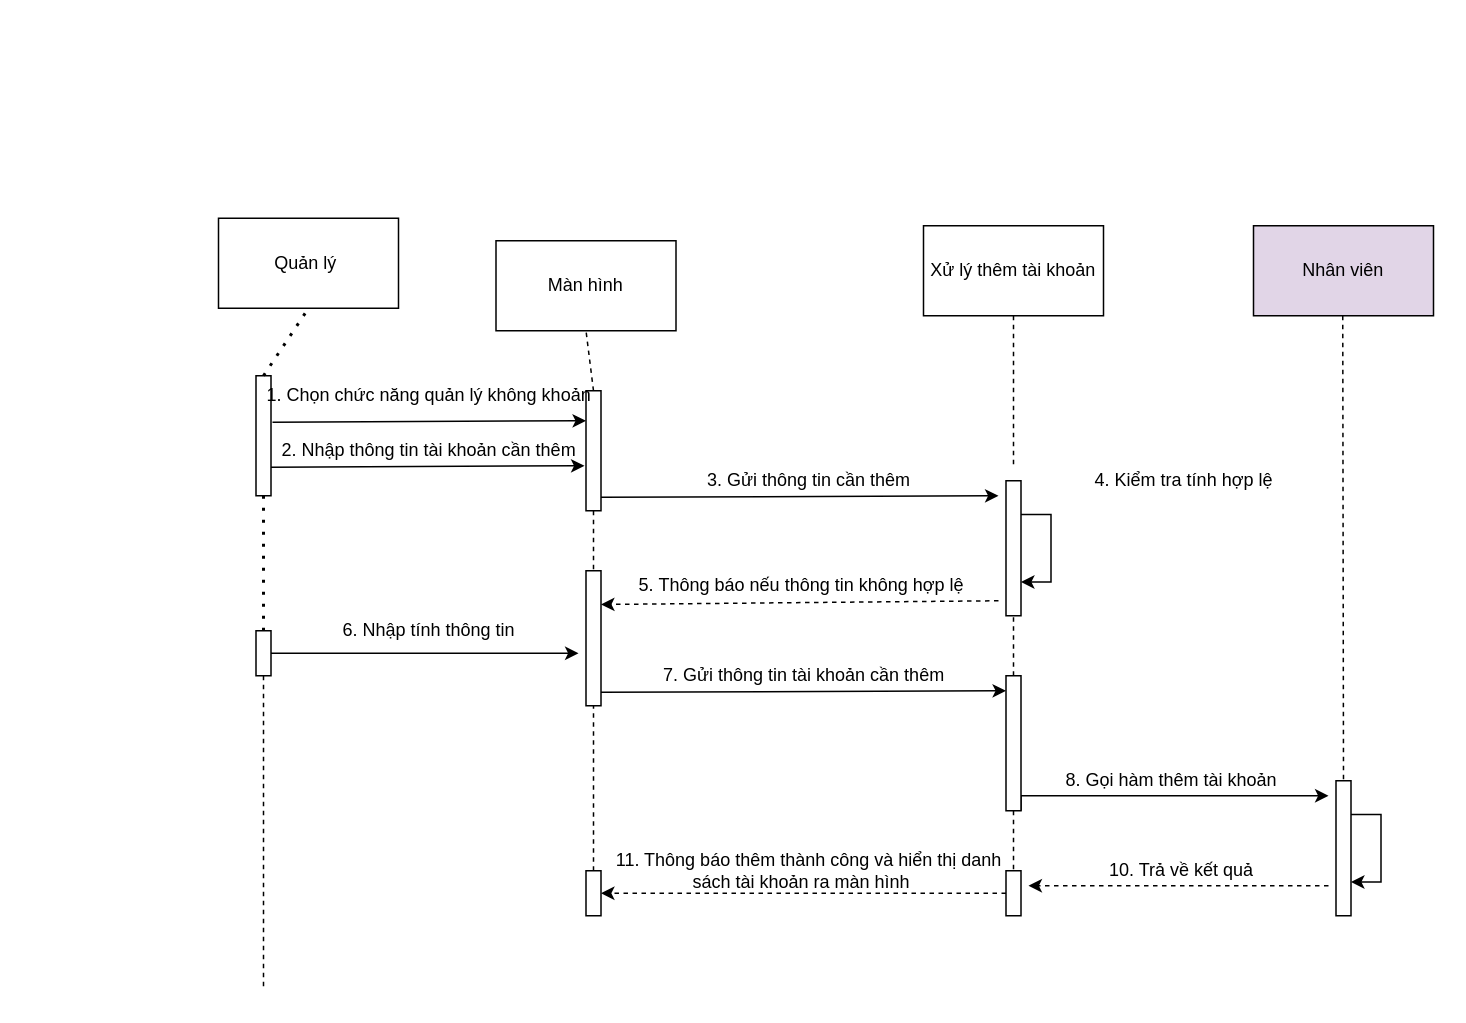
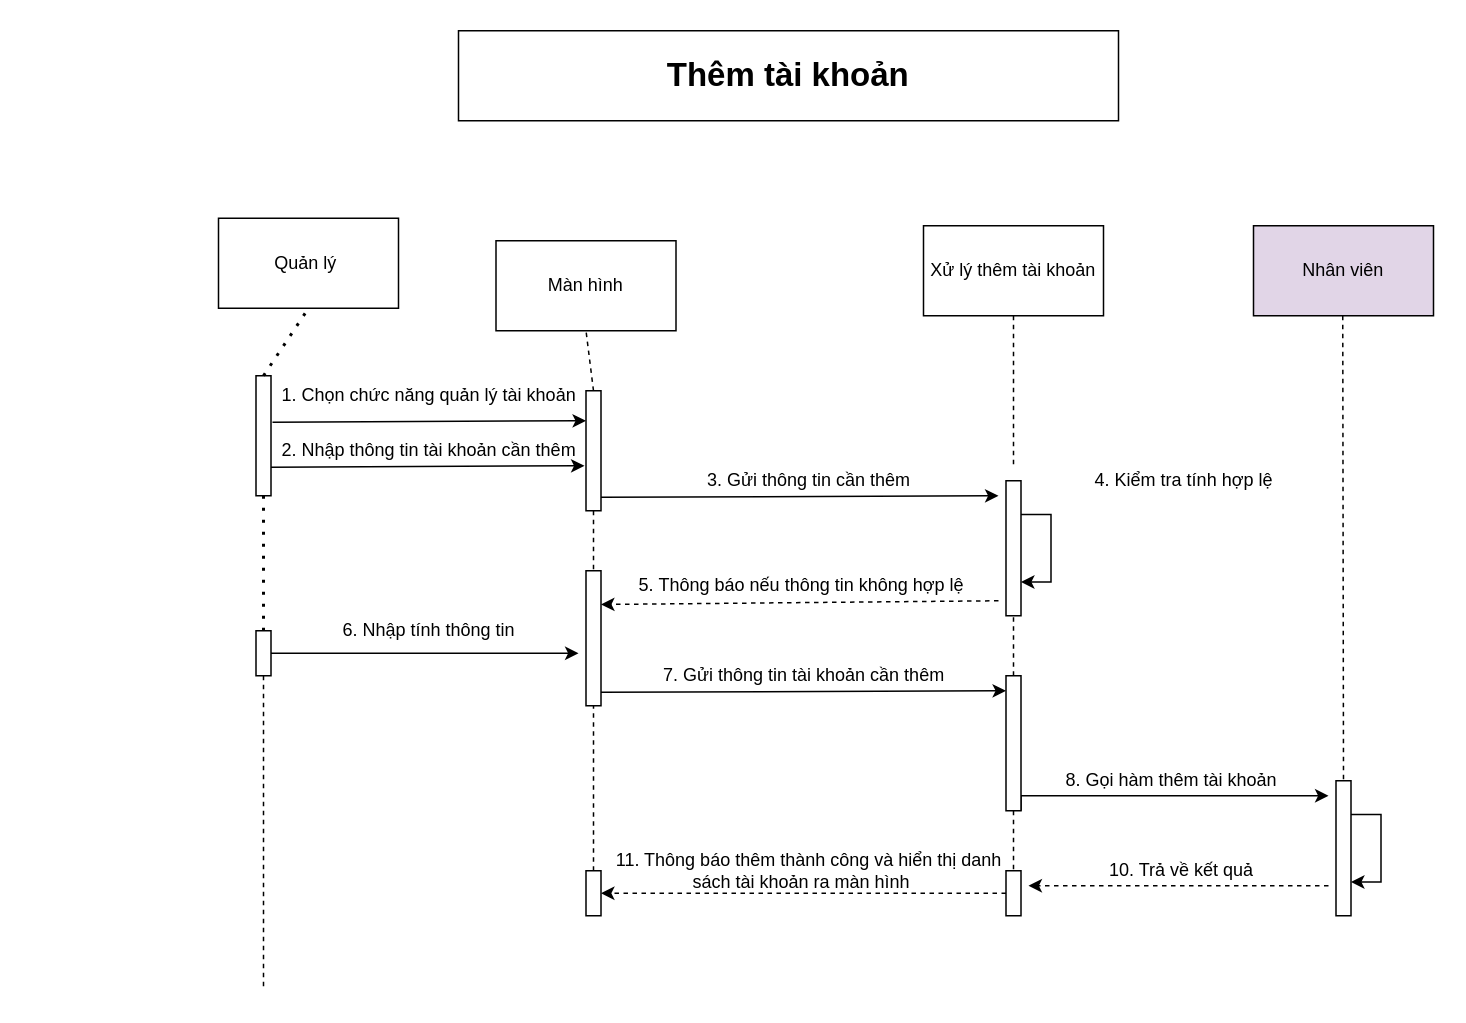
none -> (788, 76)
(324, 391) -> (324, 391)
